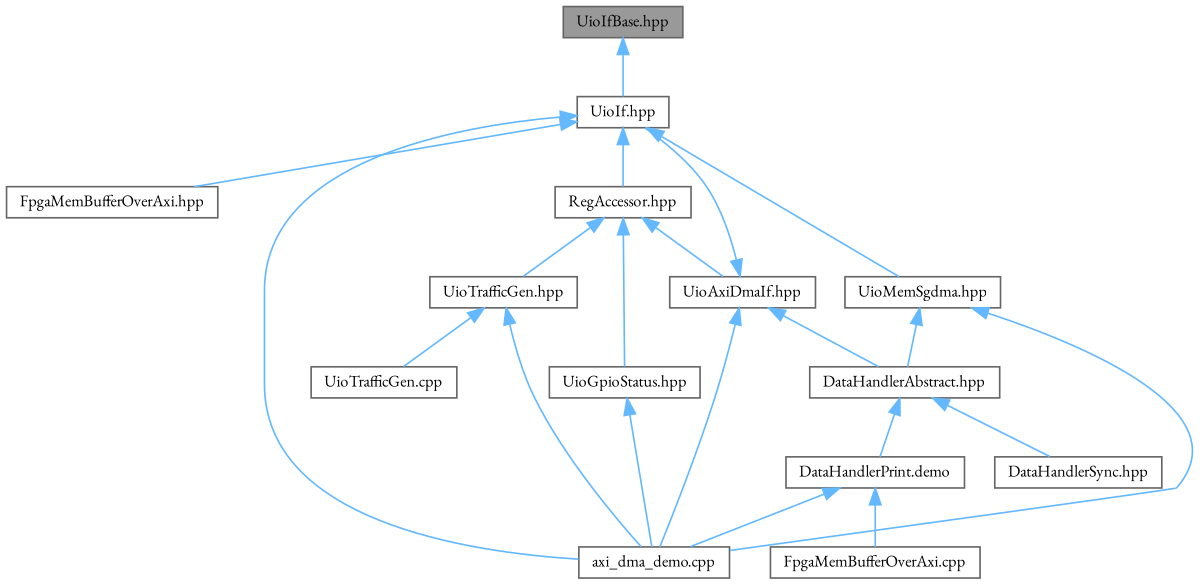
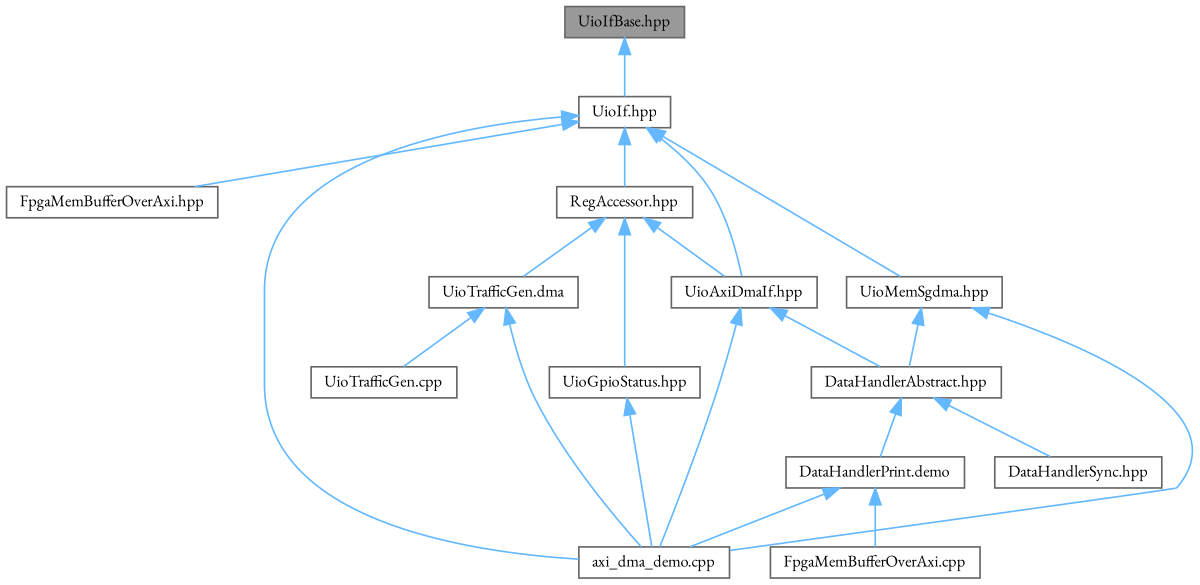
(705, 184) -> (715, 198)
(504, 292) -> (504, 292)
